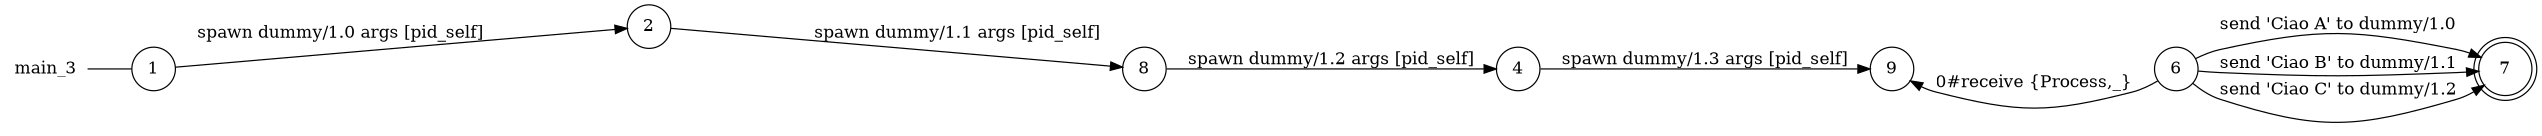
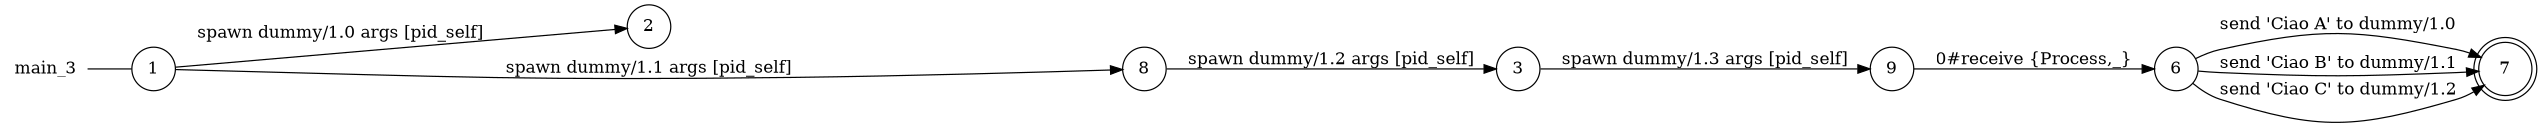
(891, 47) -> (643, 78)
(1518, 69) -> (1518, 69)
(2040, 108) -> (2028, 69)
